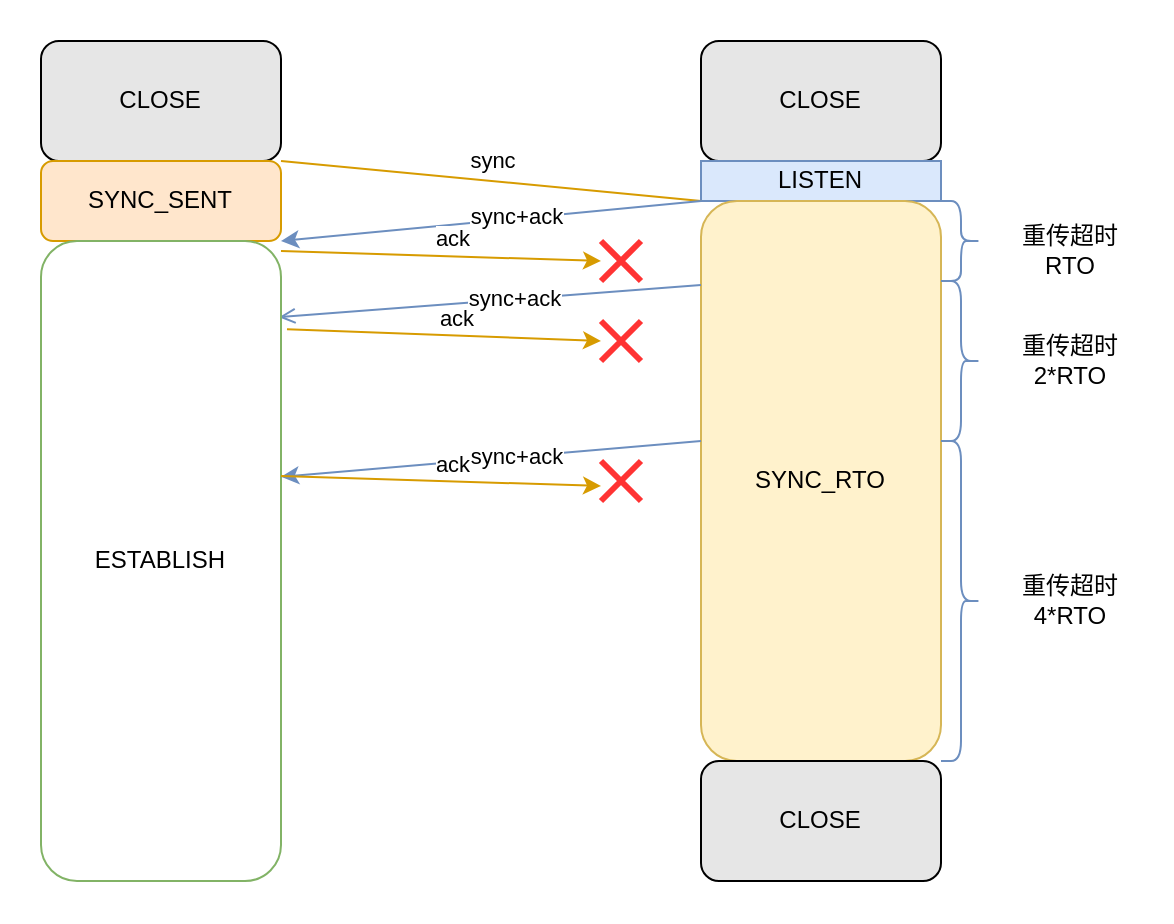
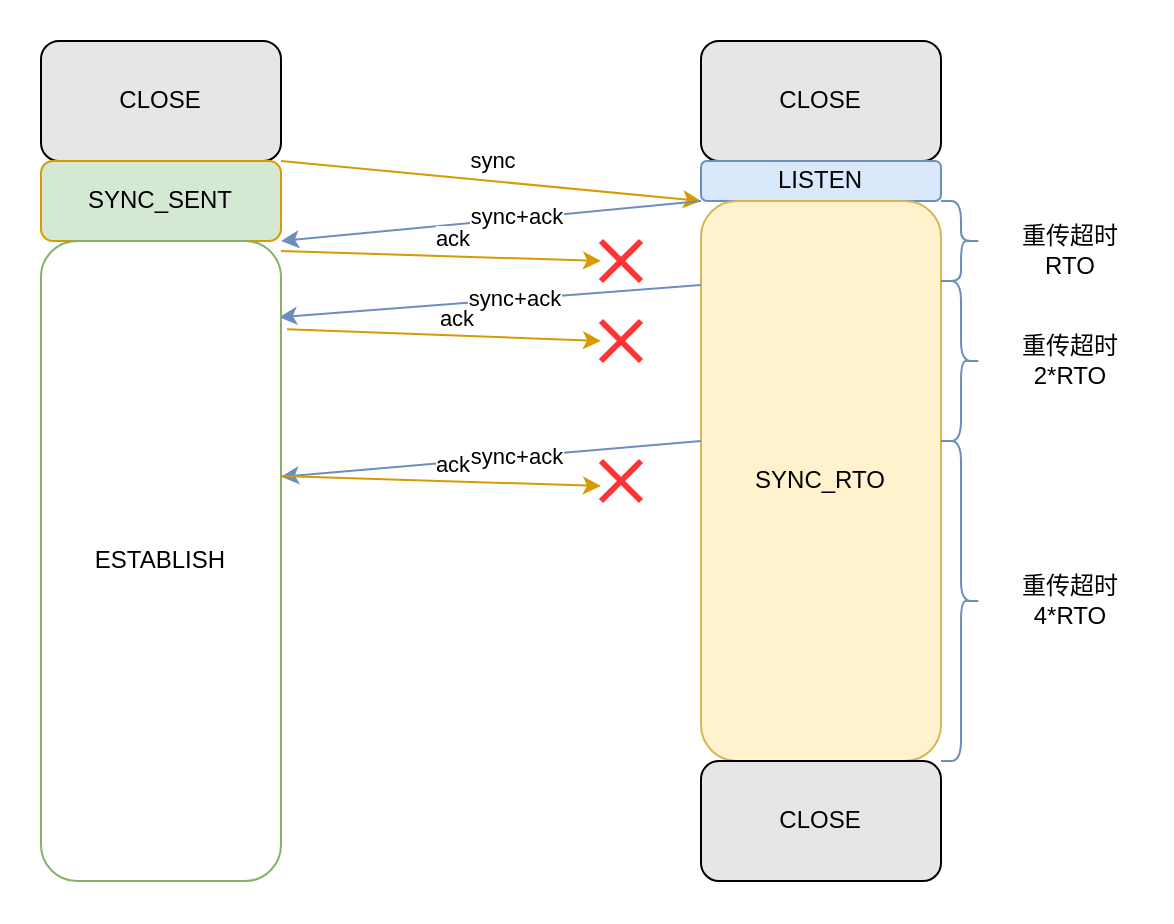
(821, 181) -> (821, 181)
(684, 199) -> (684, 199)
(161, 201) -> (161, 201)
(290, 316) -> (294, 316)
